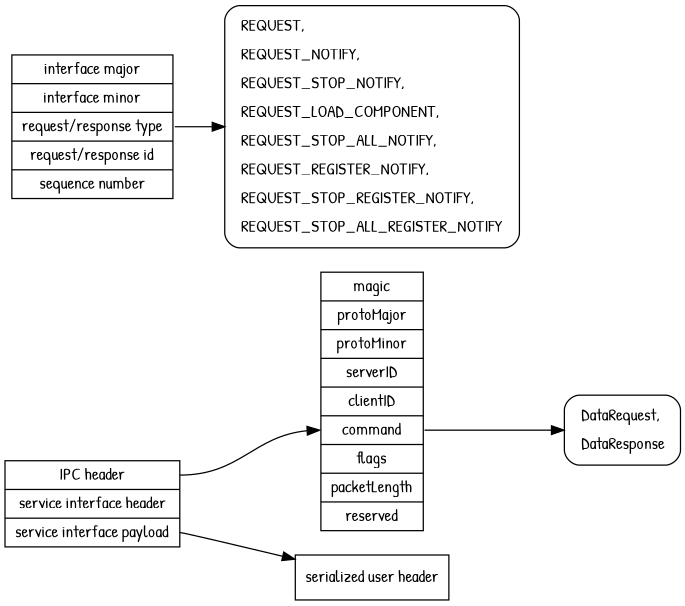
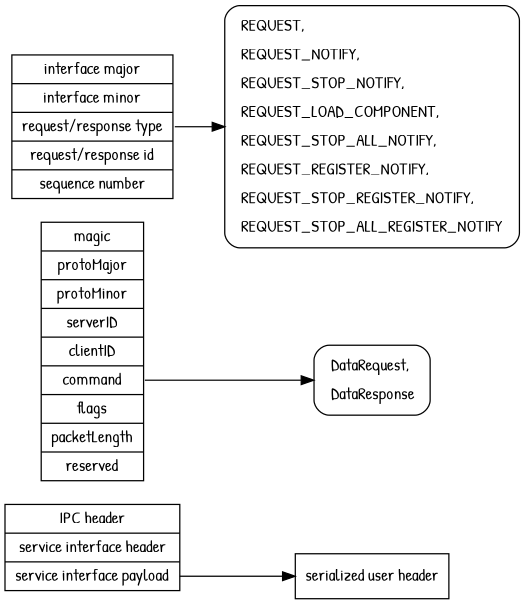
(244, 456) -> none
